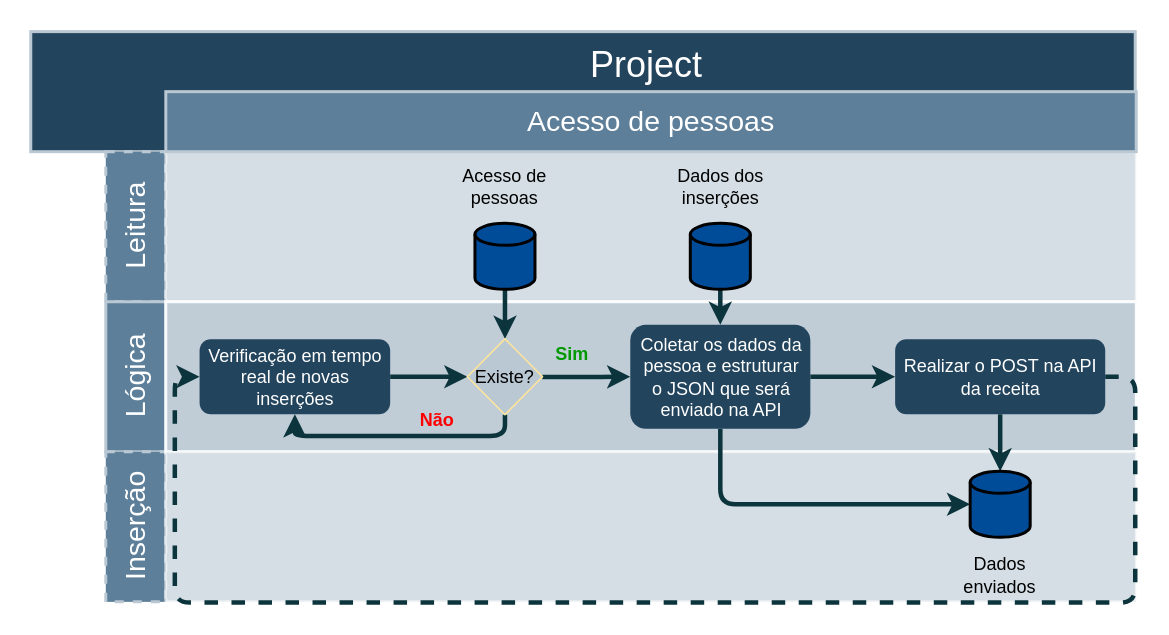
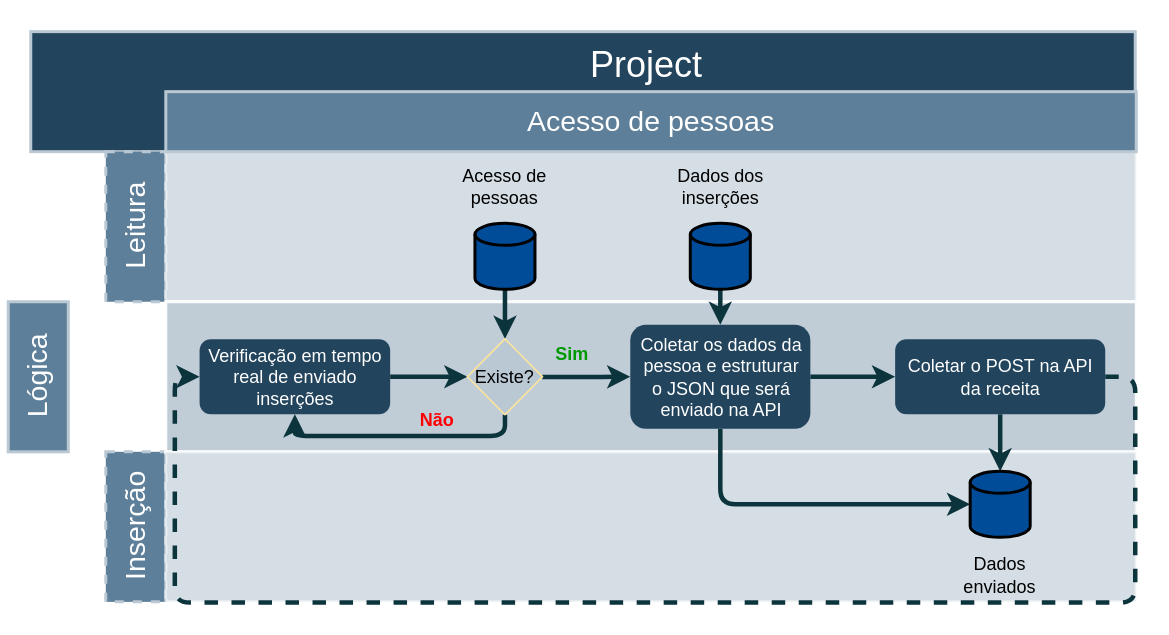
(136, 377) -> (38, 377)
(296, 377) -> (296, 377)
(1001, 377) -> (1001, 377)
